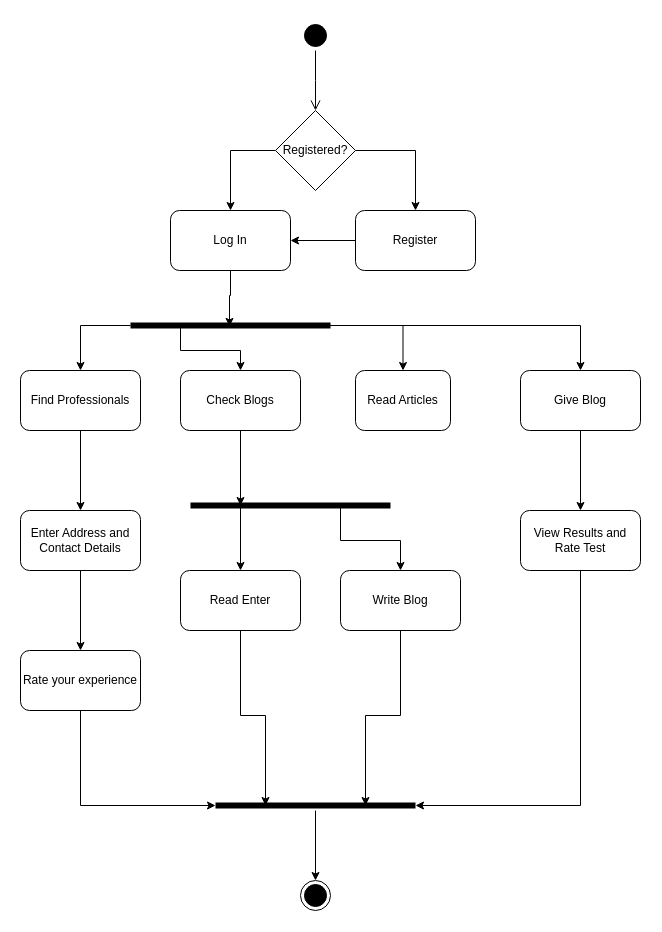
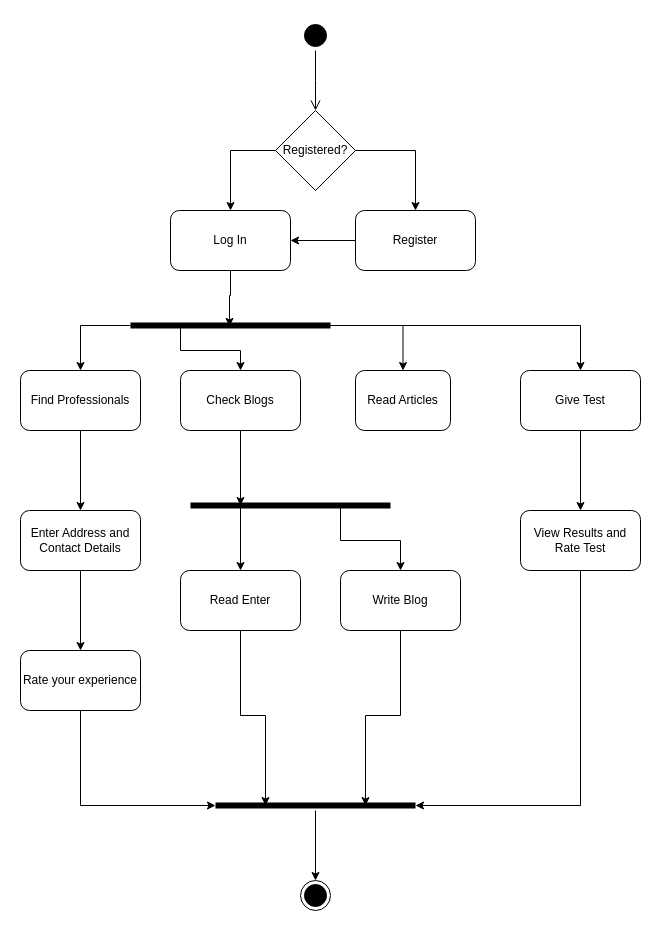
(581, 401) -> (581, 401)
